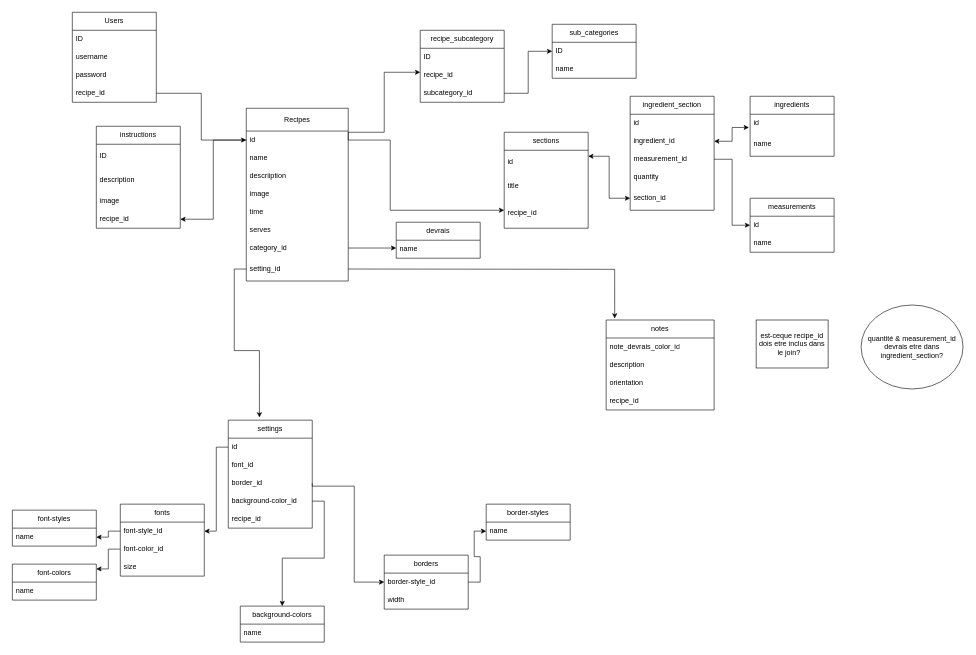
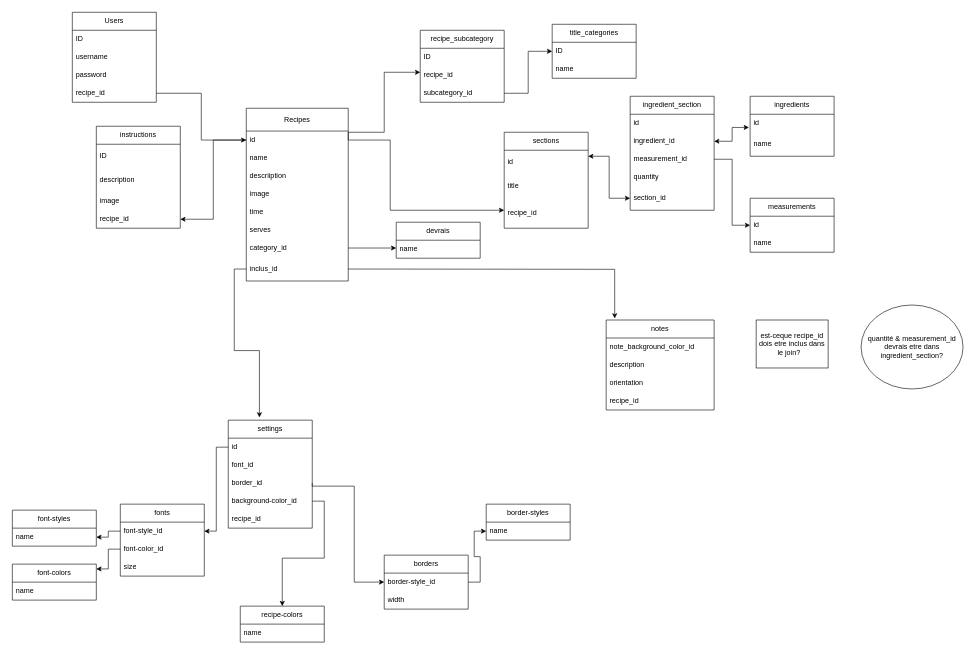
(594, 33) -> (594, 33)
(268, 269) -> (265, 269)
(649, 347) -> (656, 347)
(282, 615) -> (282, 615)
